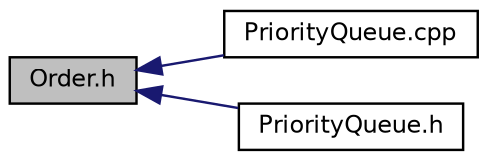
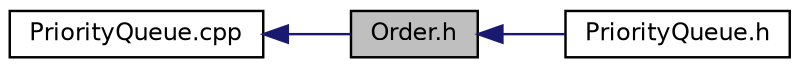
(192, 61) -> (320, 34)
